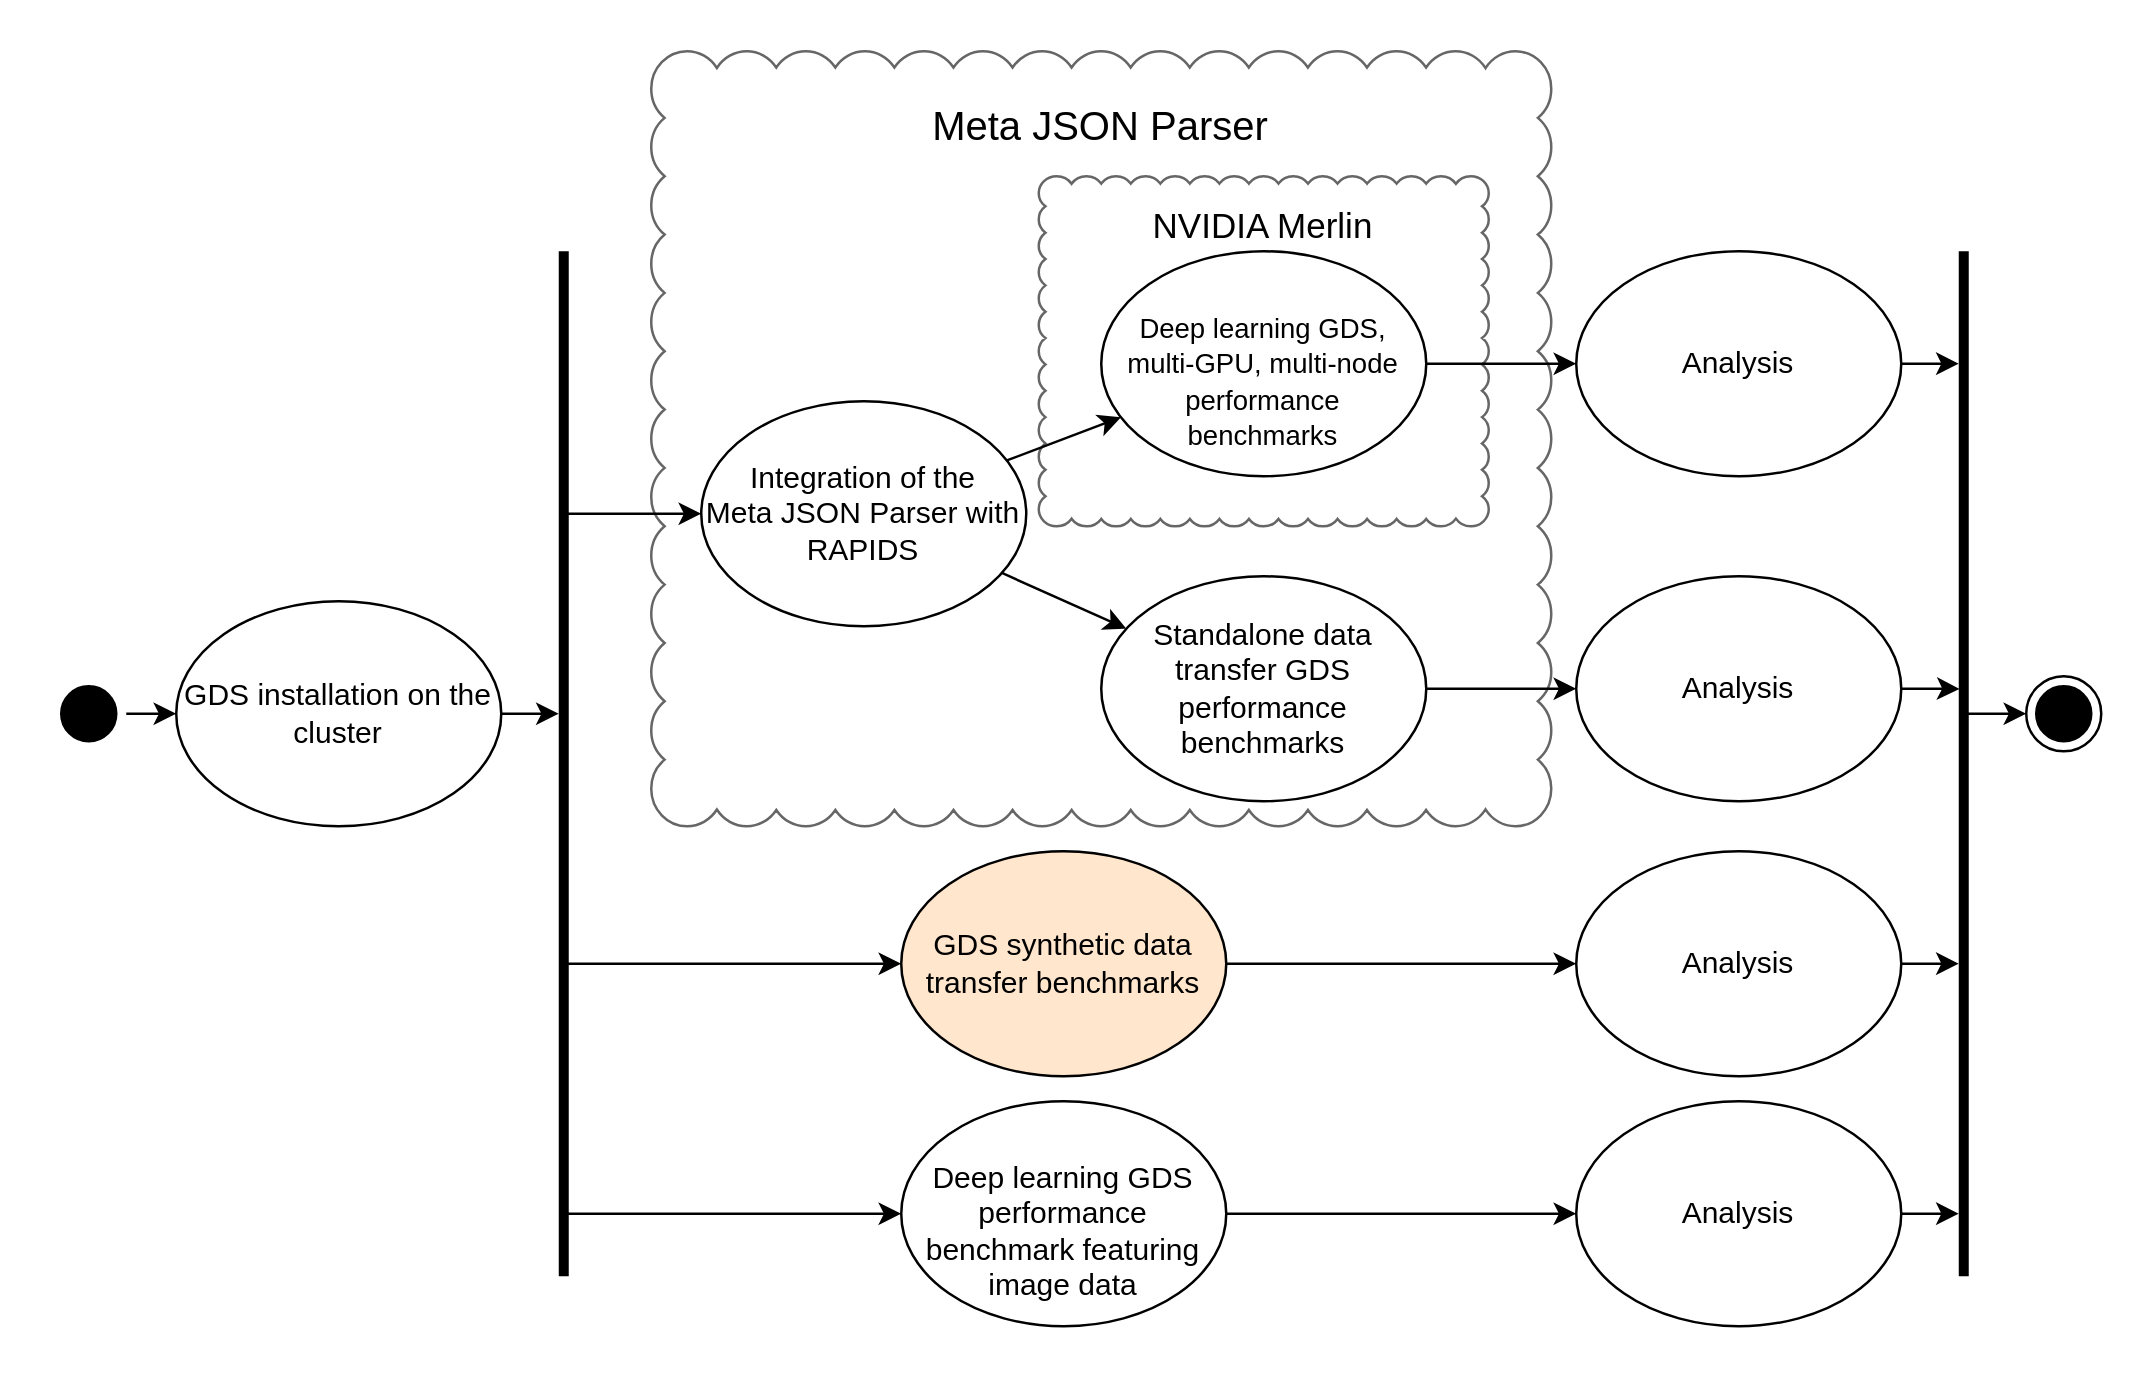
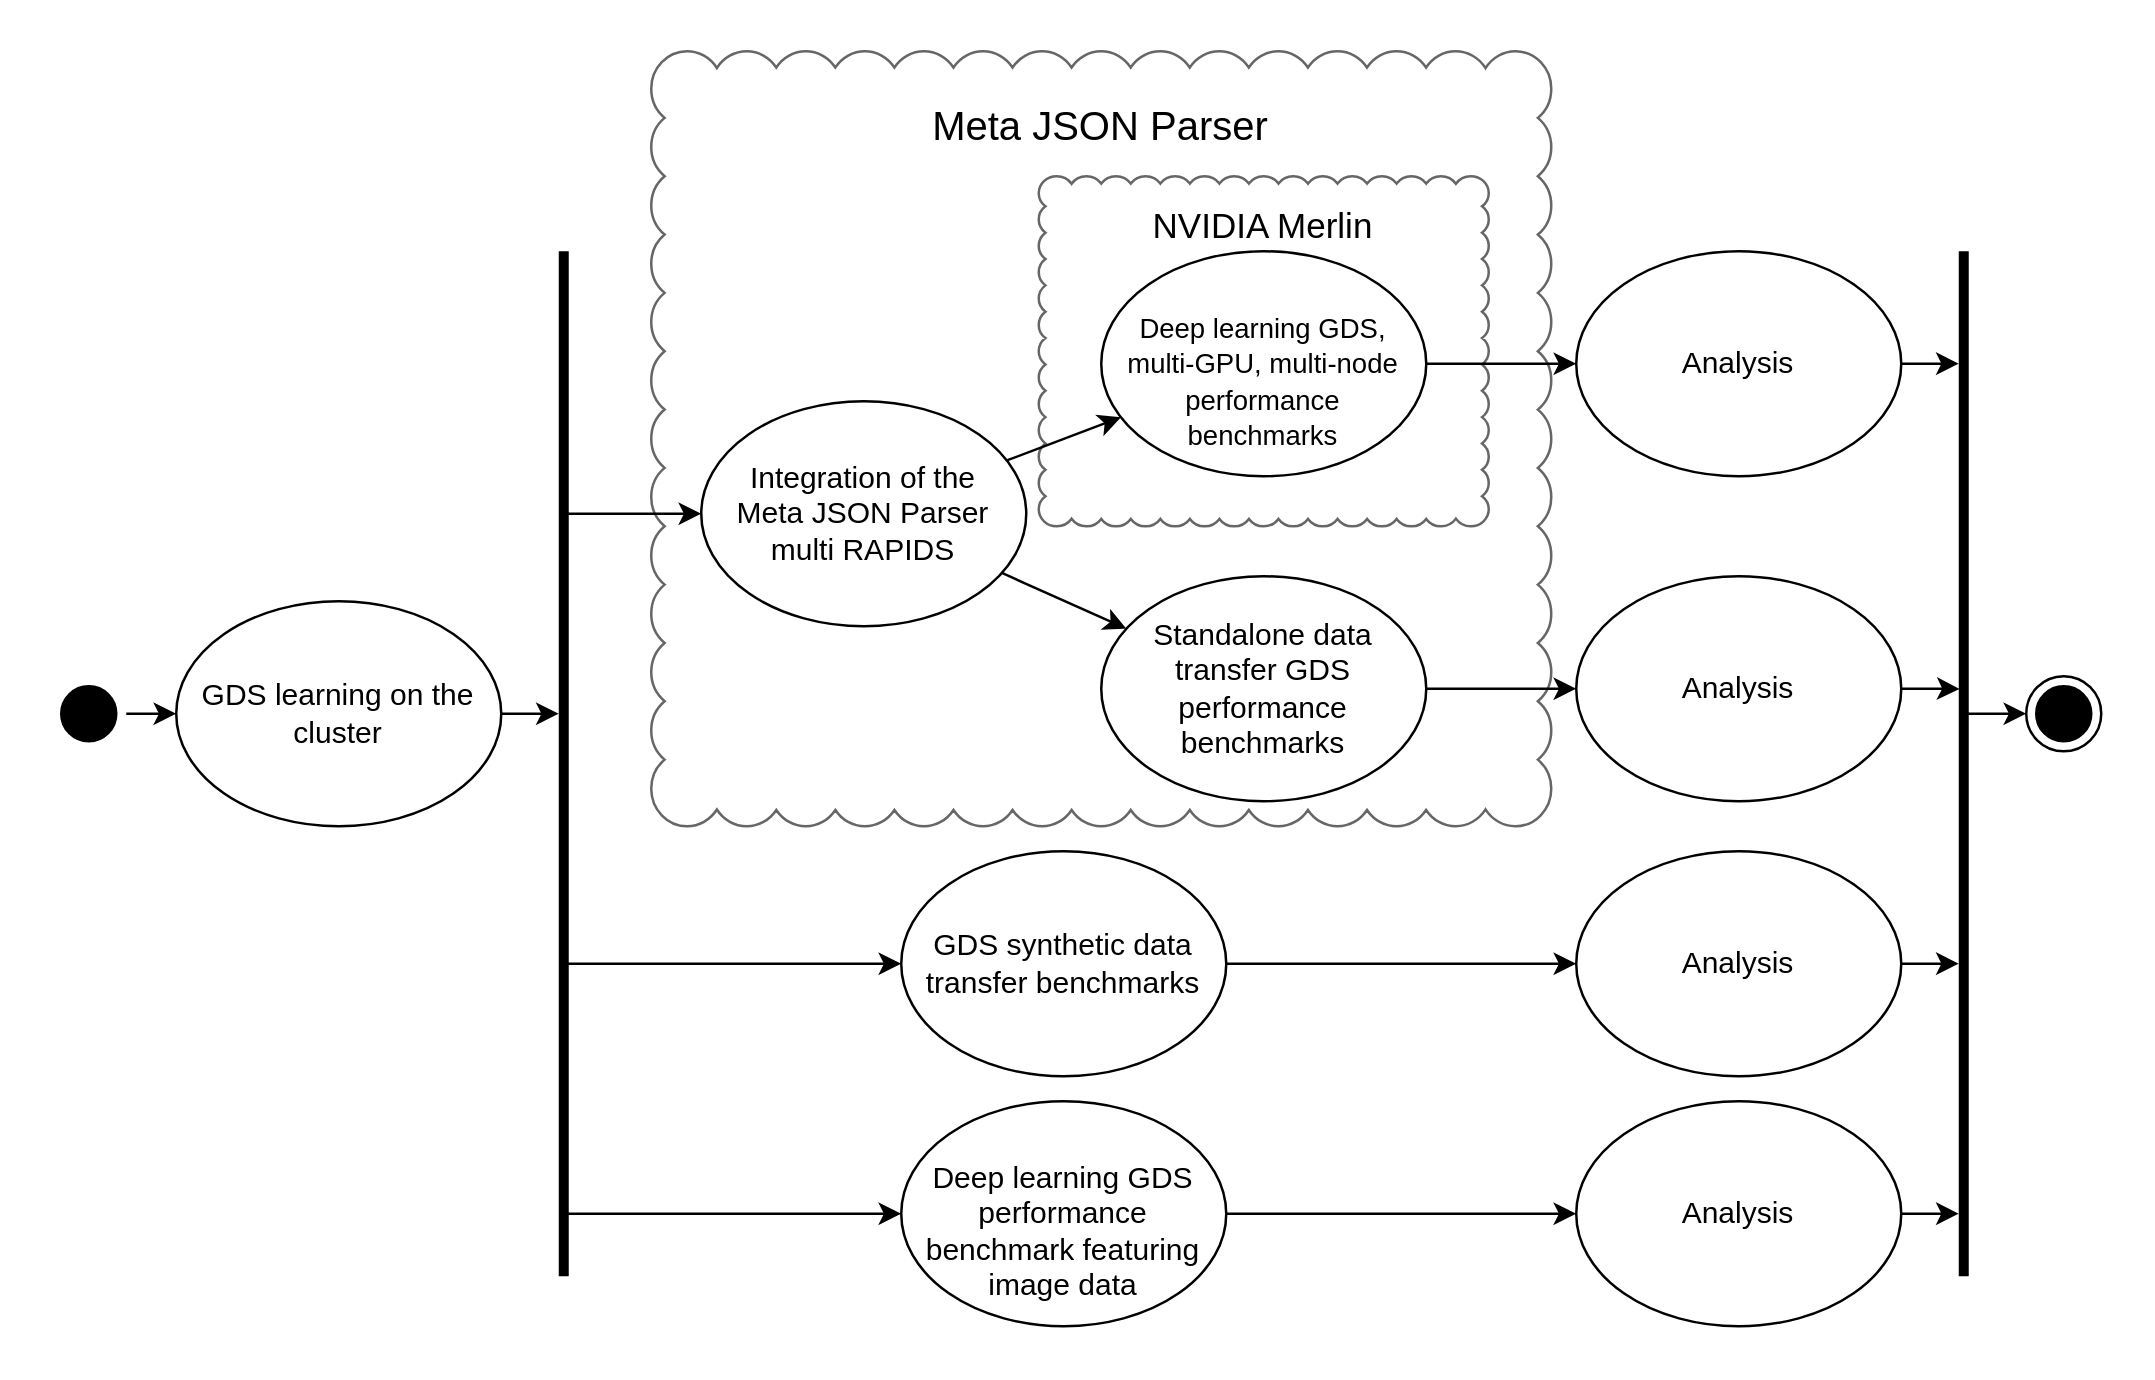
(864, 514) -> (864, 514)
(339, 714) -> (339, 714)
(1064, 964) -> (1064, 964)
